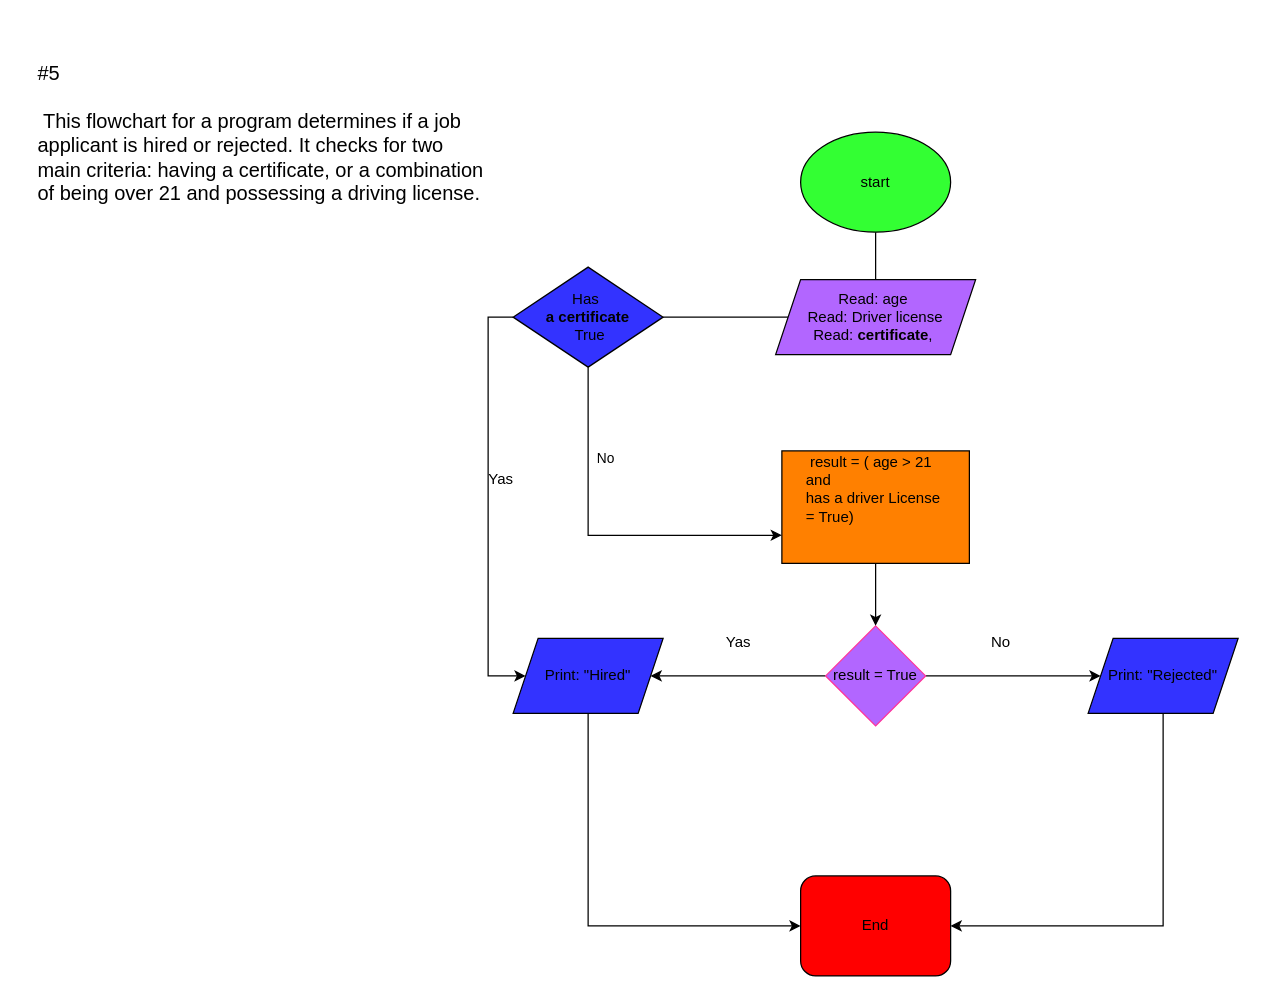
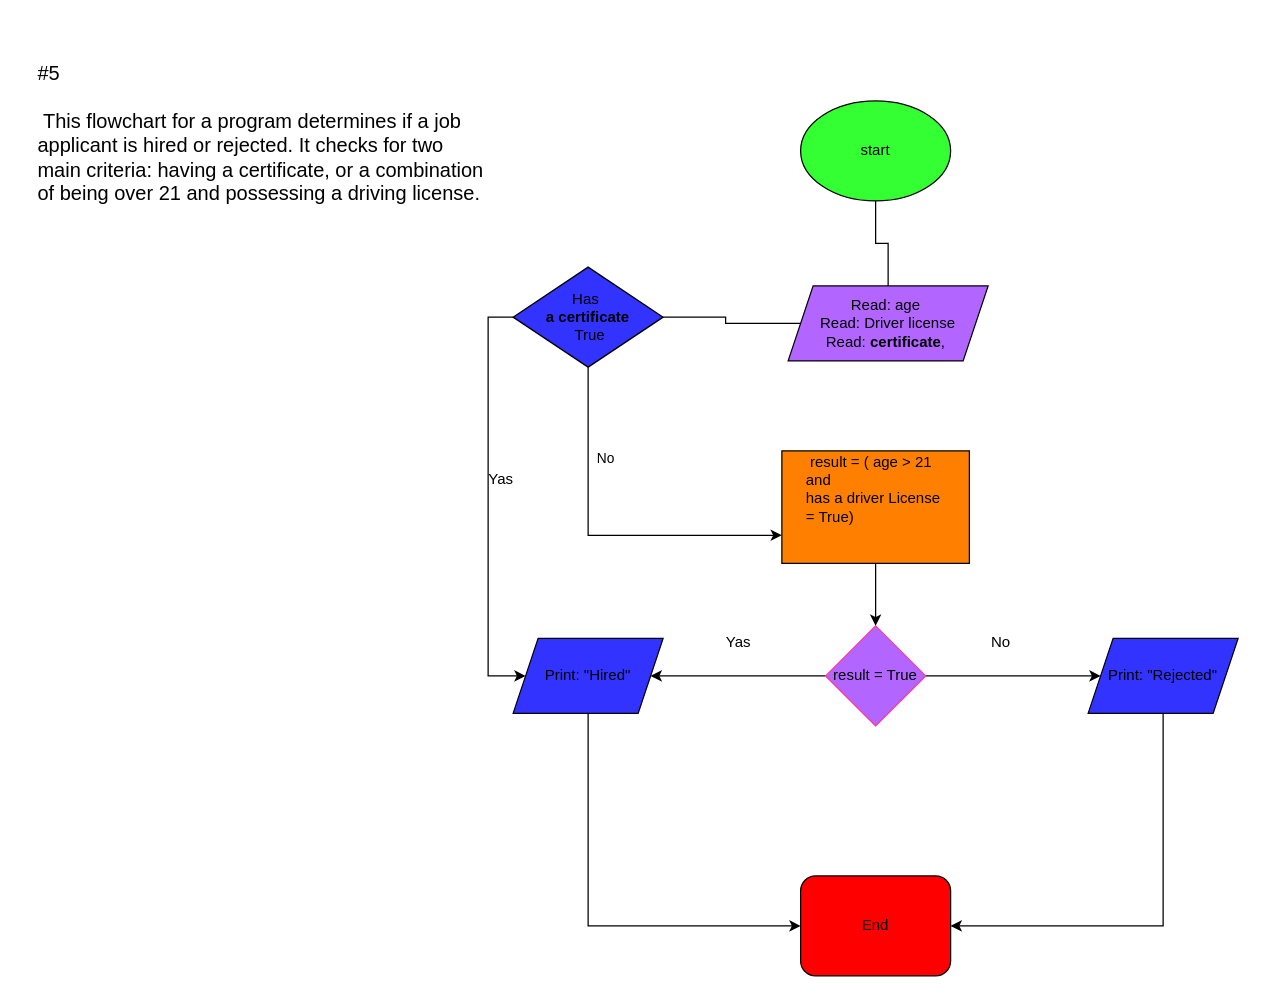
(876, 182) -> (876, 151)
(876, 317) -> (888, 323)
